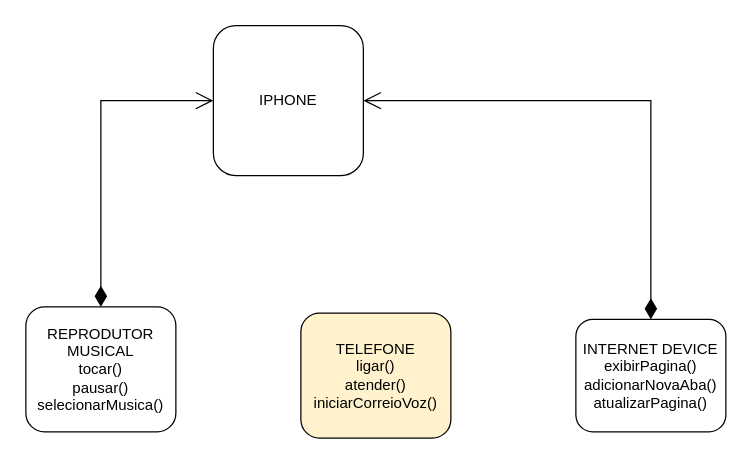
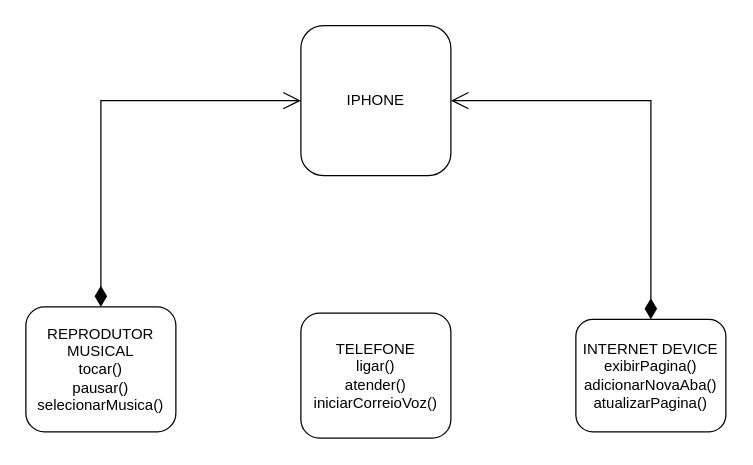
(288, 101) -> (376, 101)
(376, 376) -> (376, 376)
